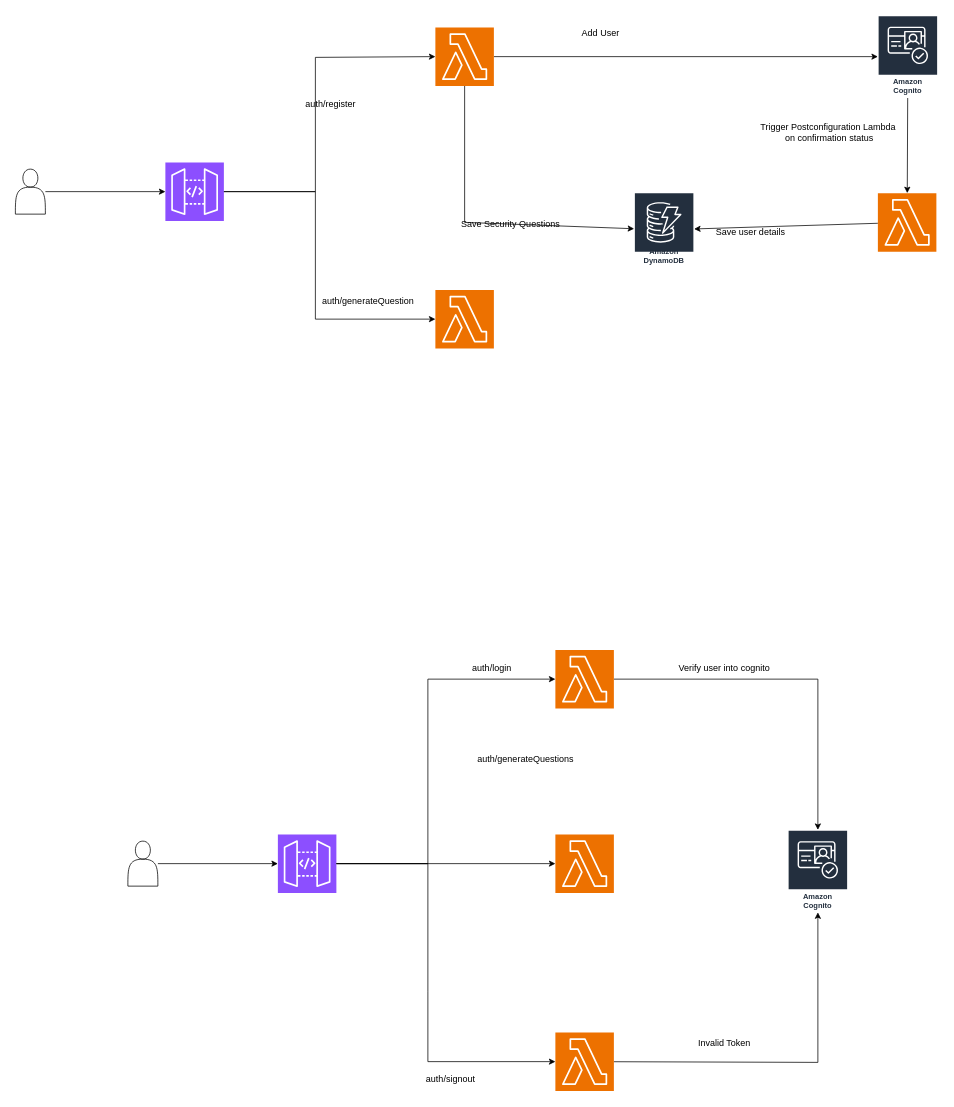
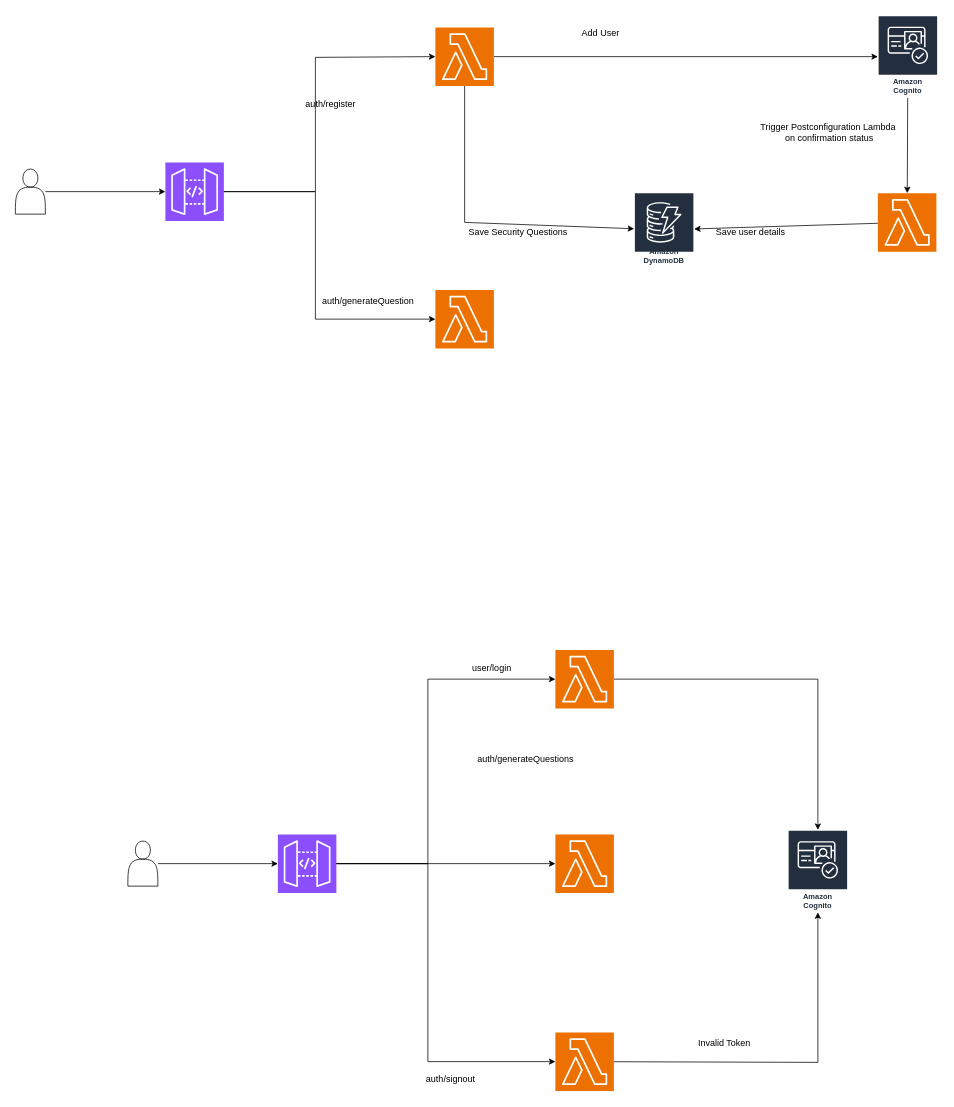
(510, 225) -> (518, 232)
(492, 669) -> (492, 669)
(724, 669) -> none
